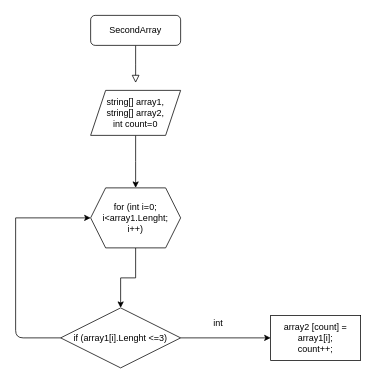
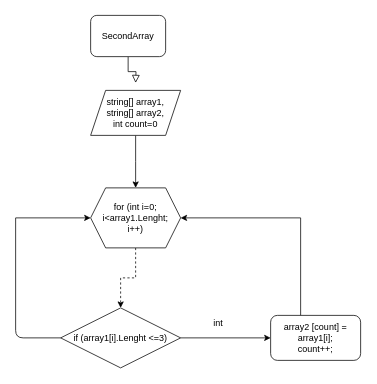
(135, 30) -> (128, 36)
none -> (300, 266)
(131, 278) -> (131, 278)
(315, 338) -> (315, 338)
